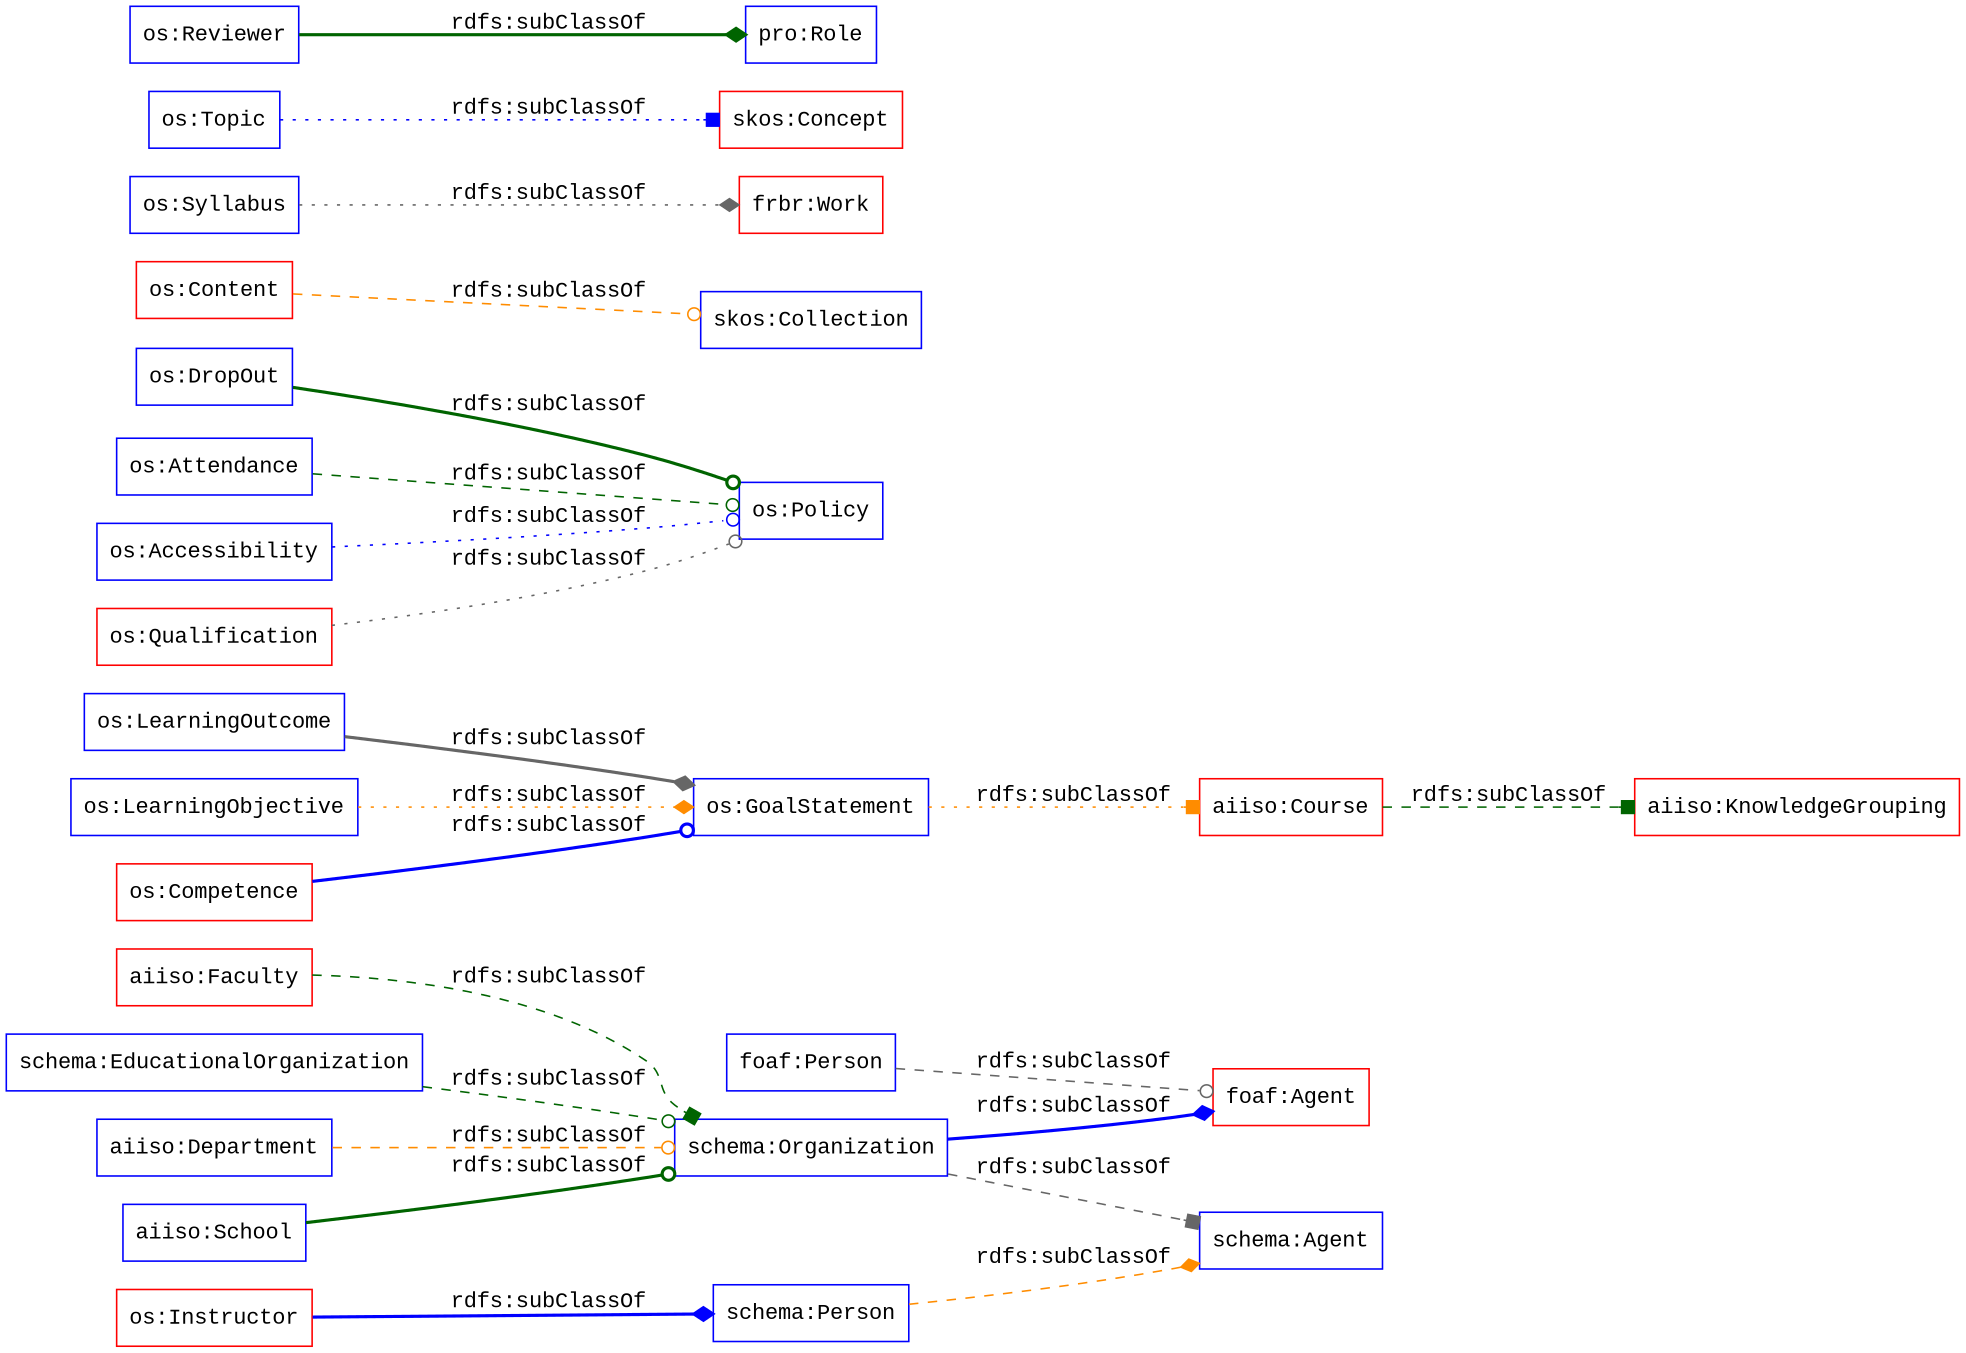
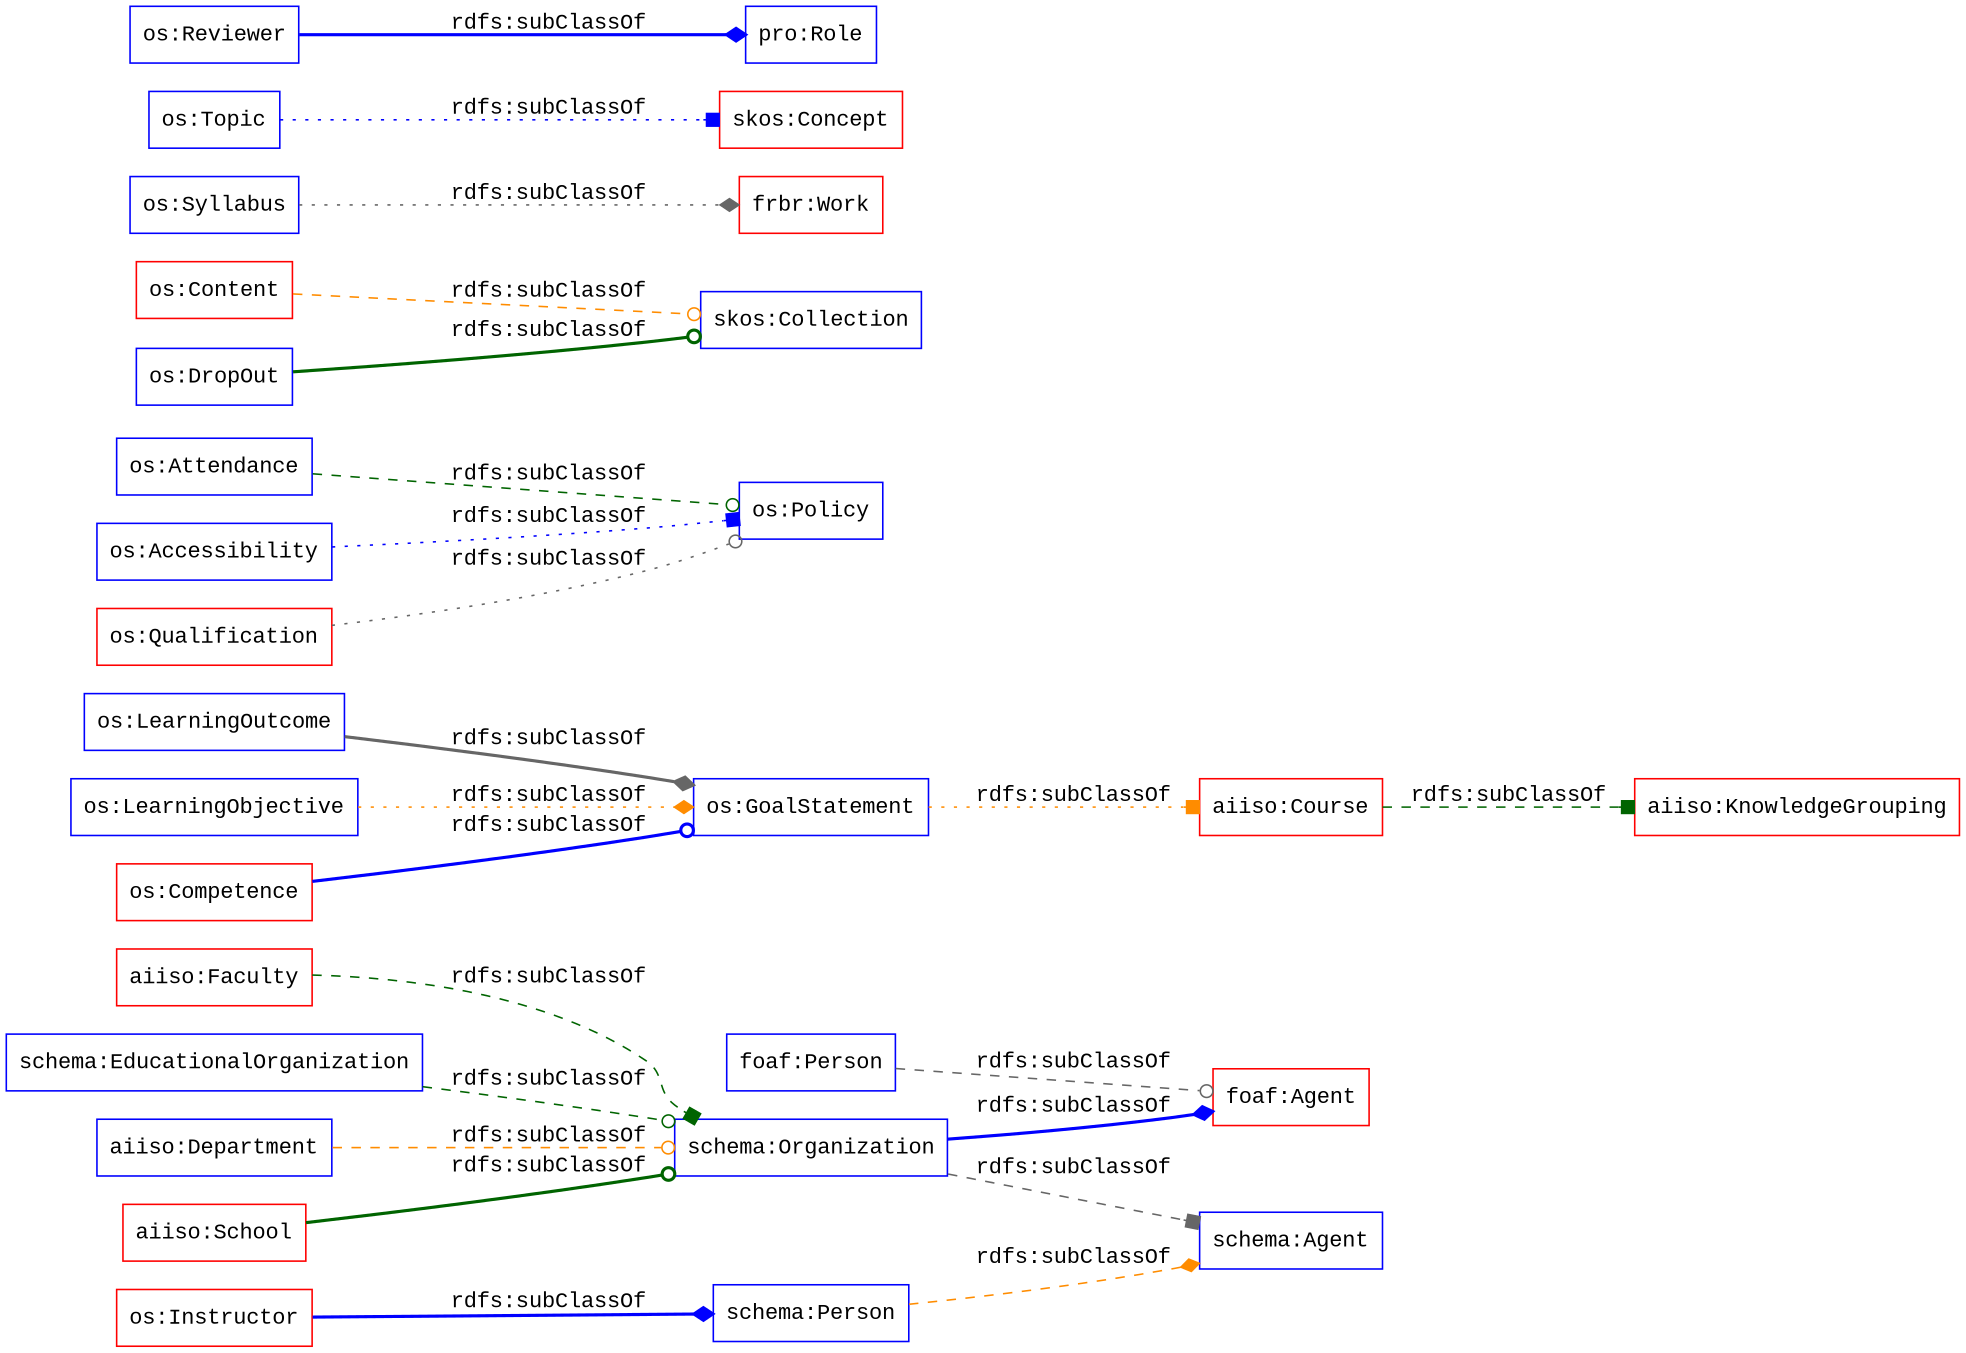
(513, 35) -> (513, 35)
(512, 425) -> (491, 357)
(528, 536) -> (528, 536)
(214, 1233) -> (214, 1233)
